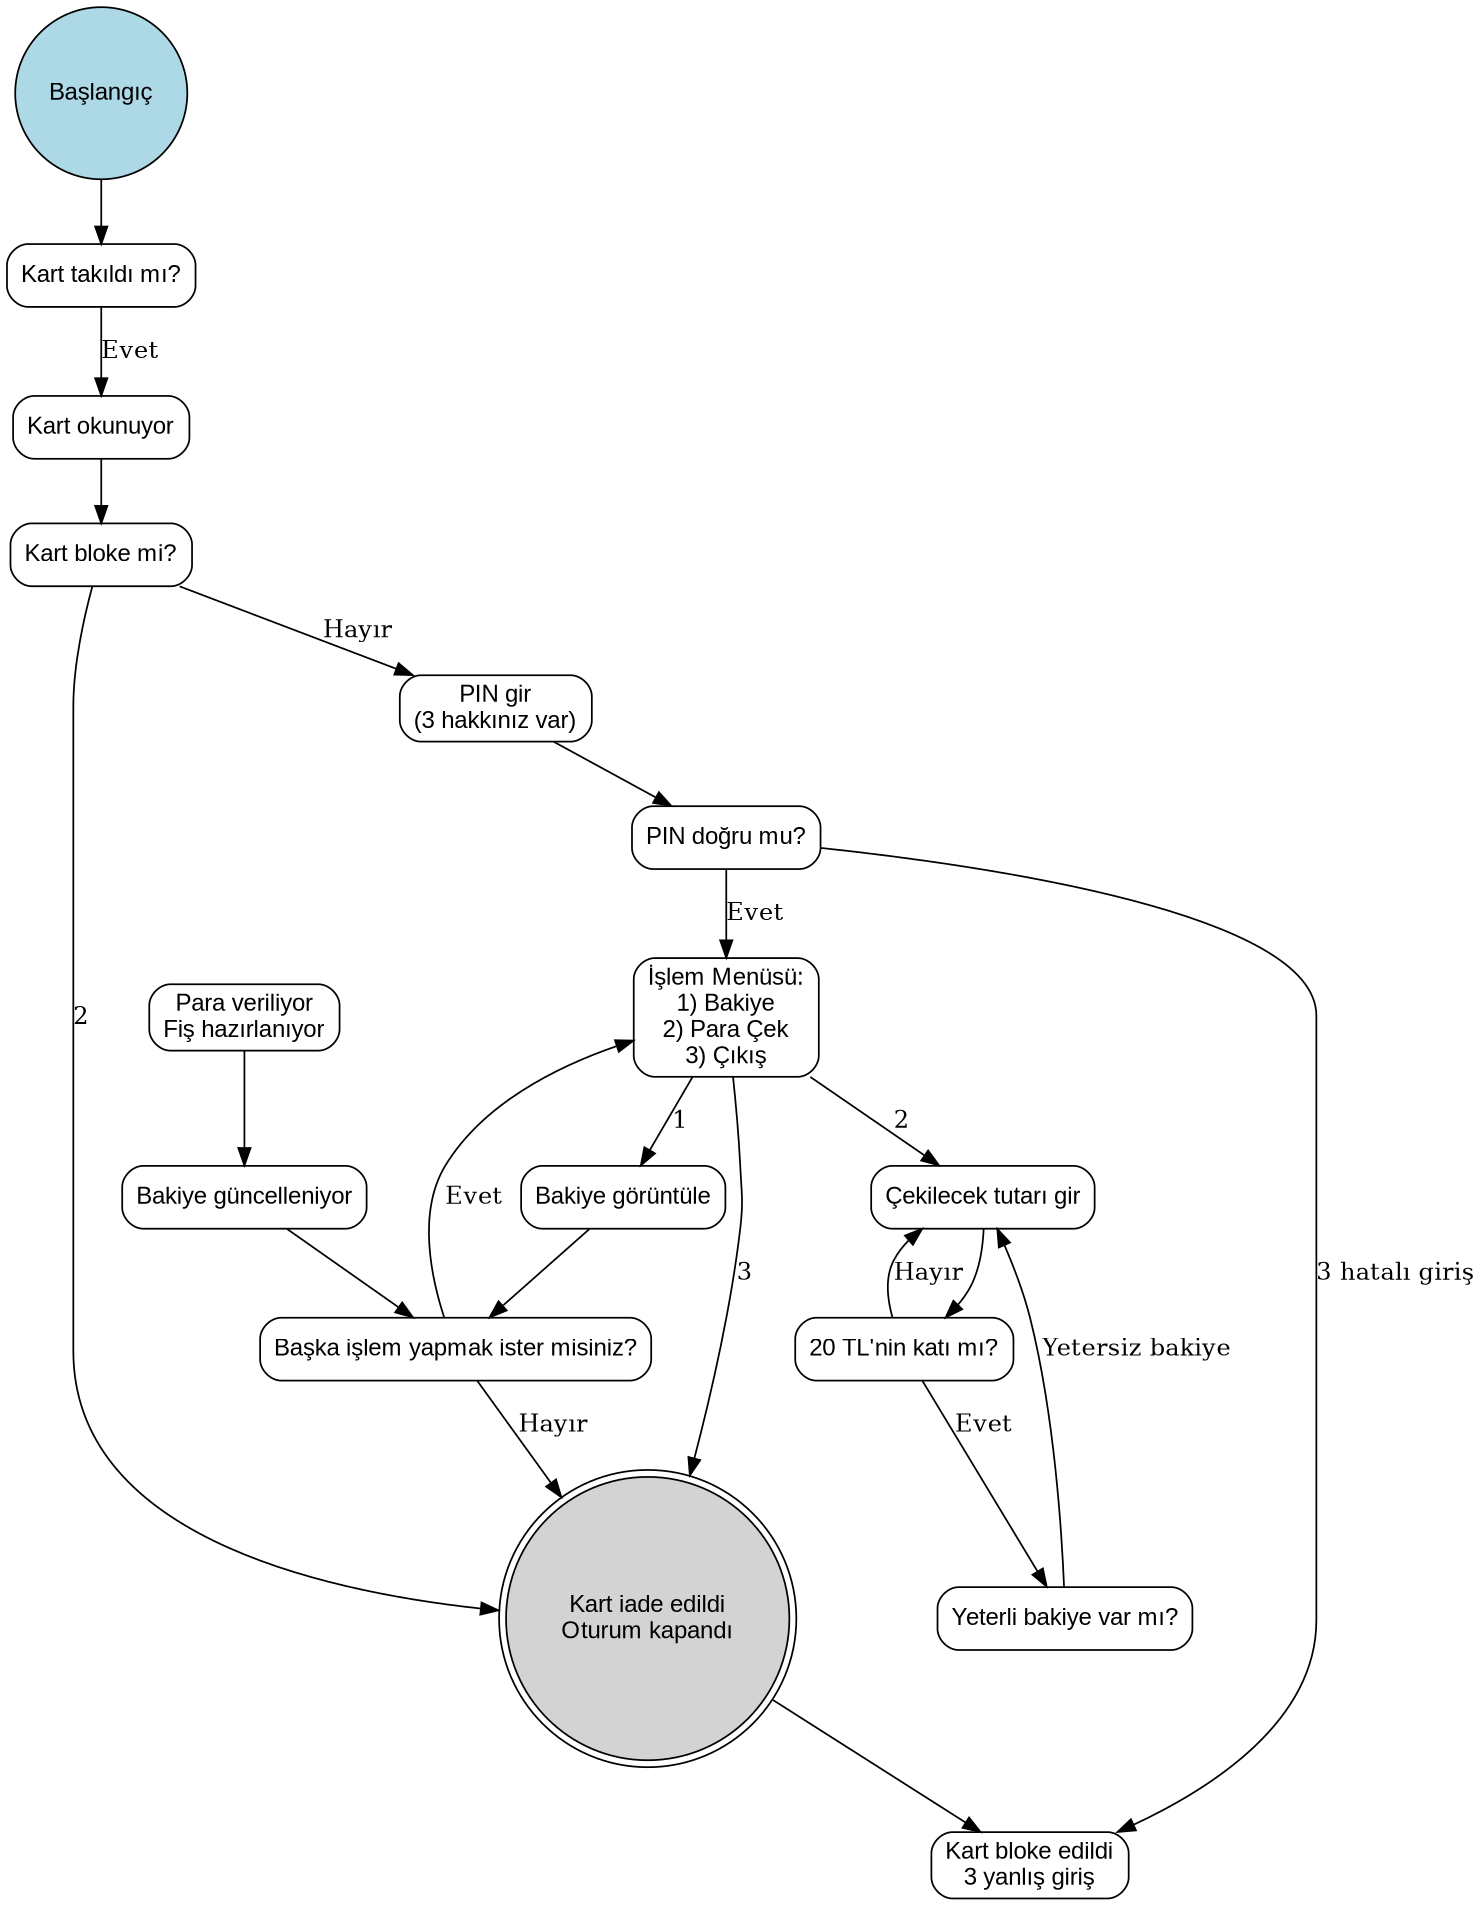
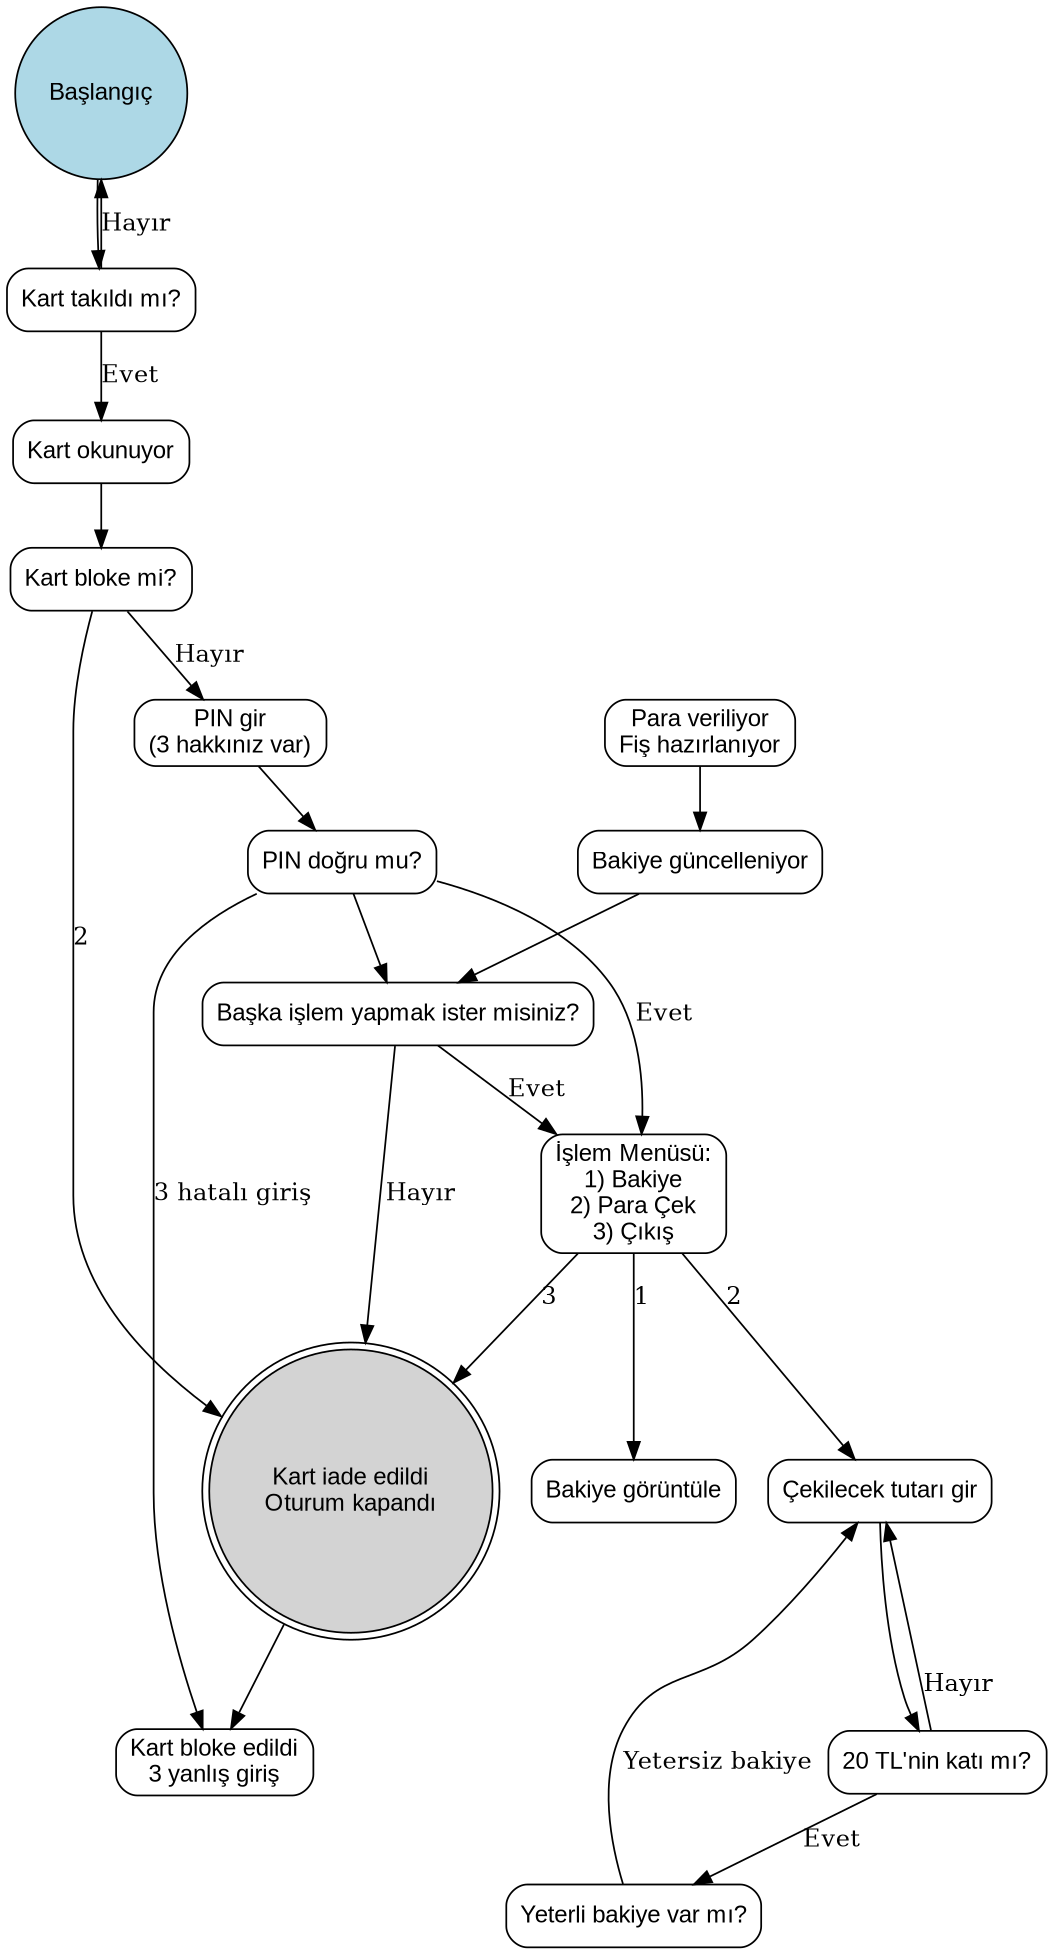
none -> (101, 233)
(546, 1267) -> (367, 930)
